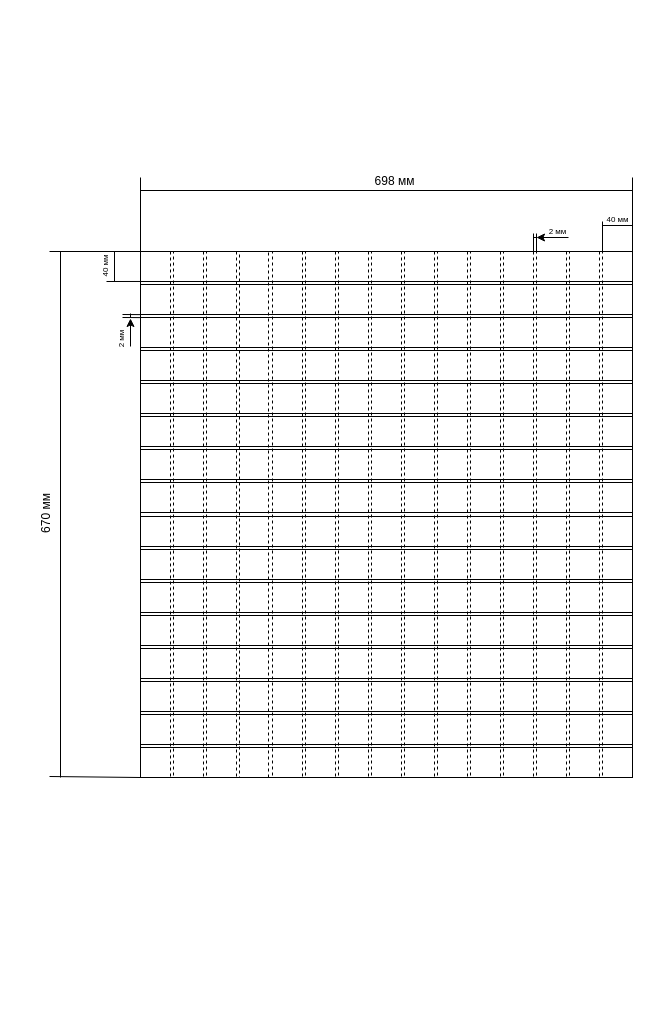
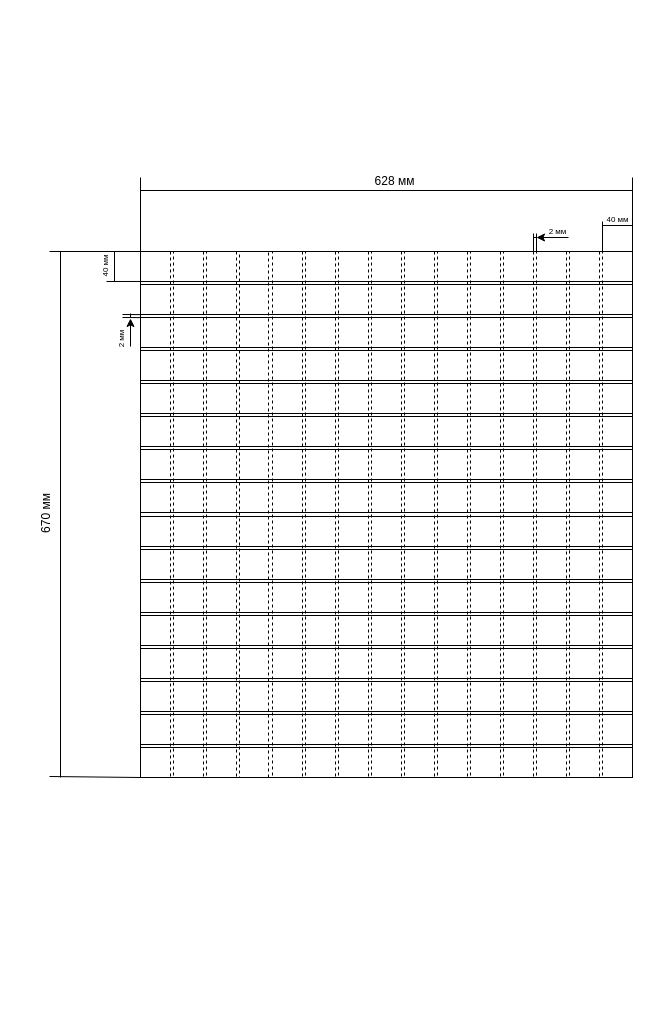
(395, 182) -> (395, 182)
